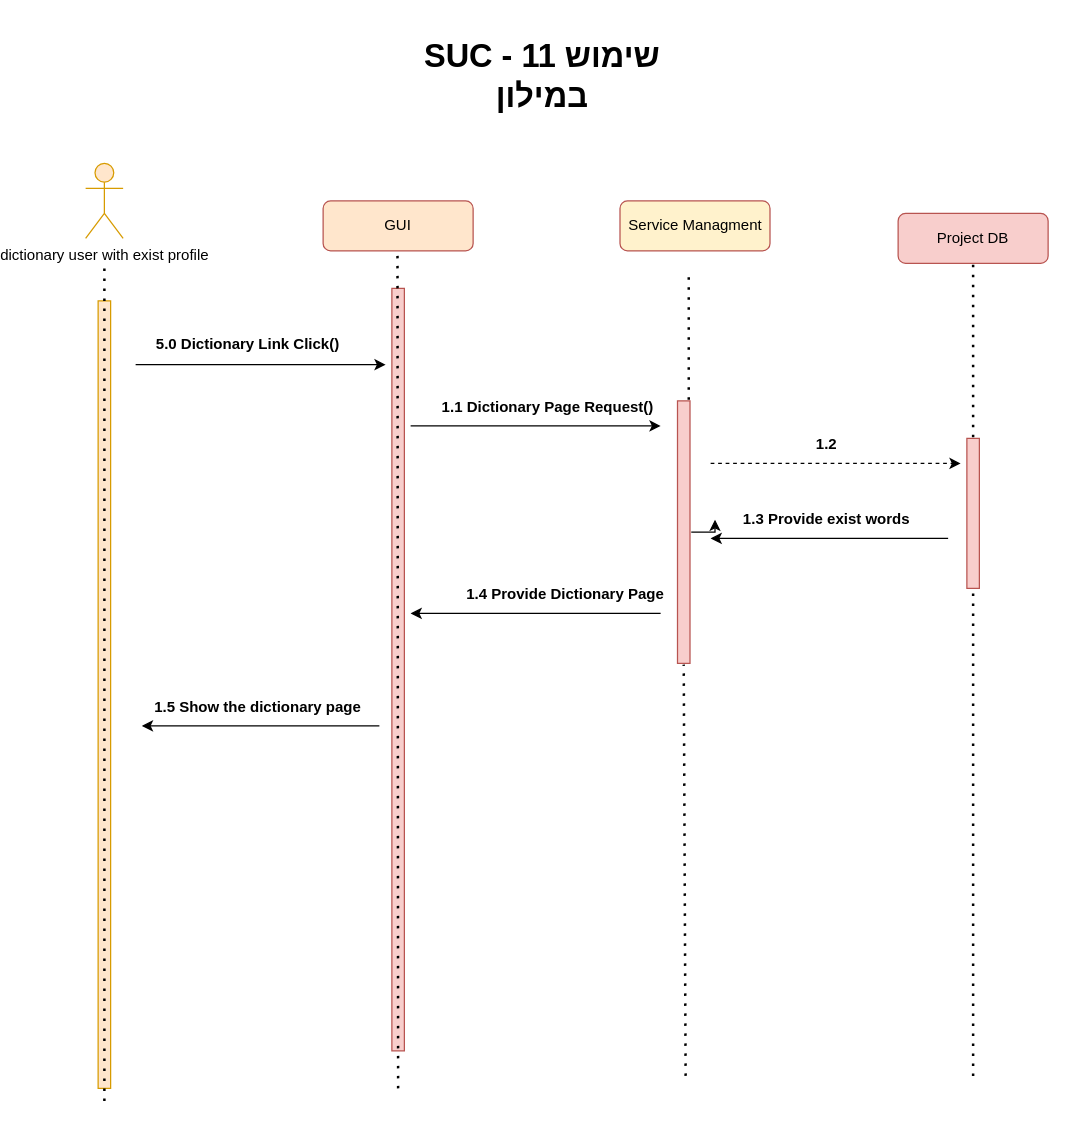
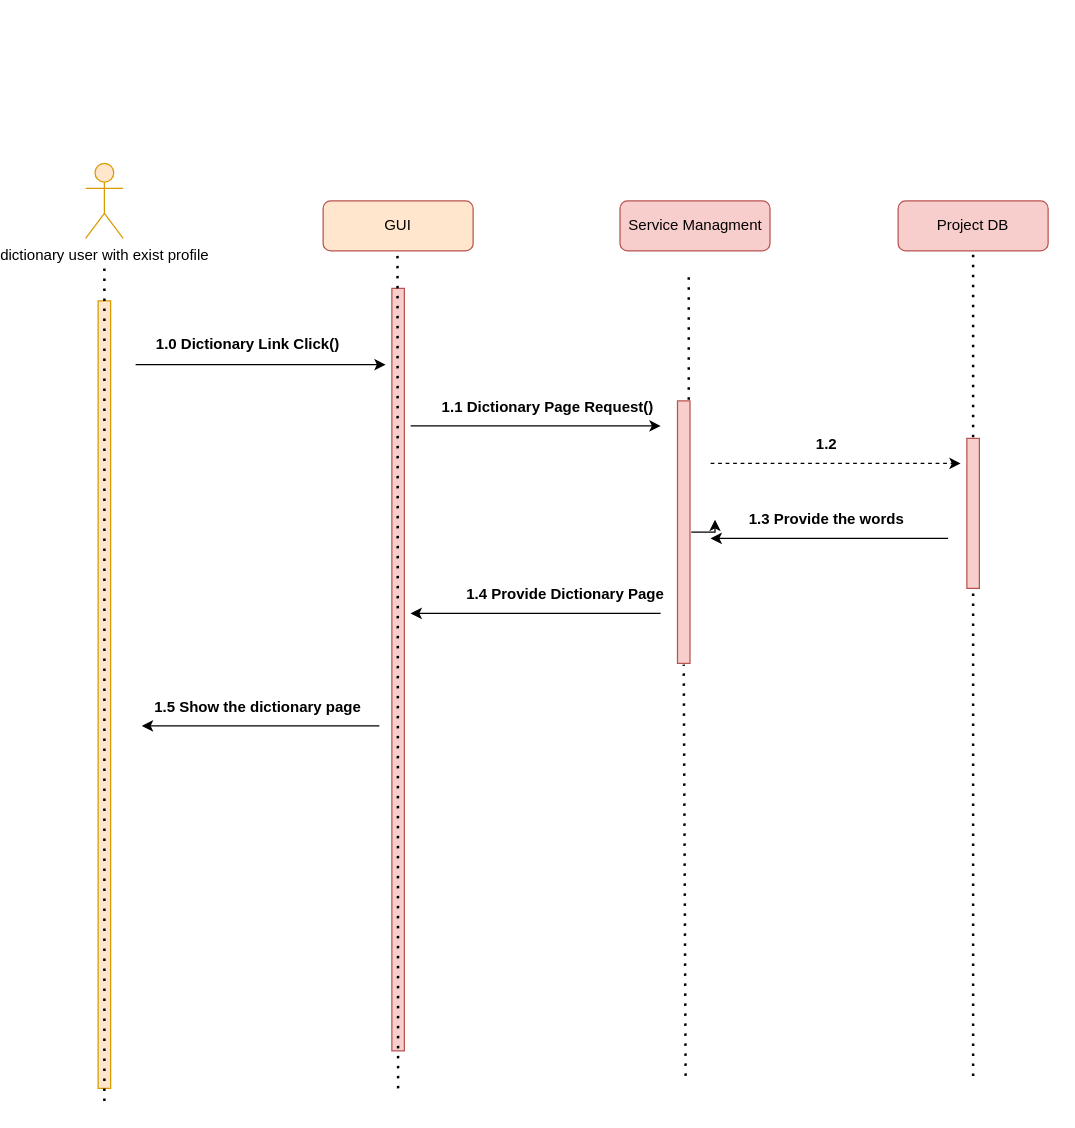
(542, 76) -> none
(695, 226) -> (695, 226)
(973, 238) -> (973, 226)
(248, 344) -> (248, 344)
(827, 519) -> (827, 519)
